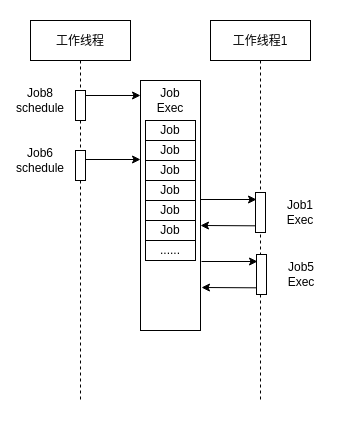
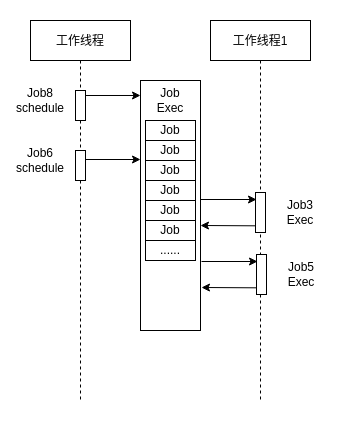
(301, 213) -> (301, 213)
